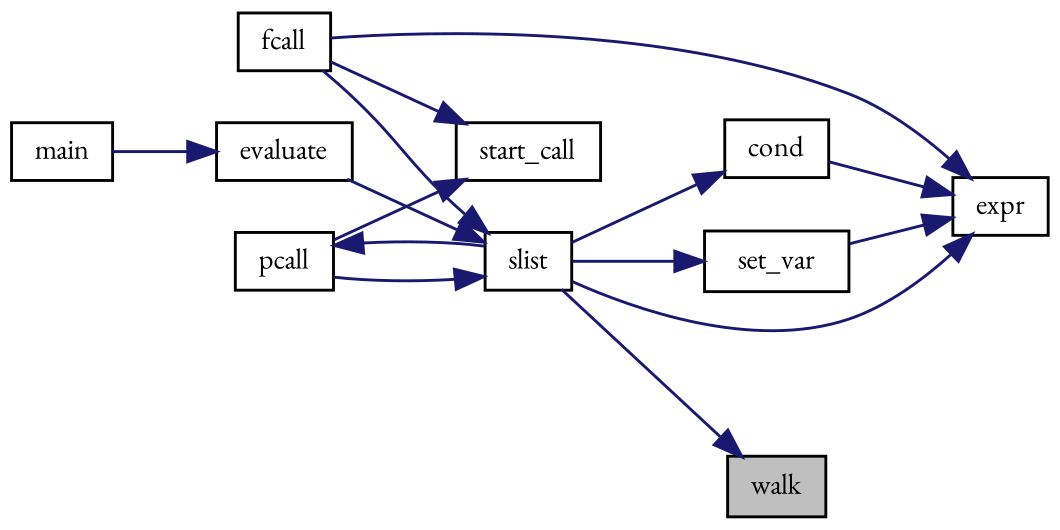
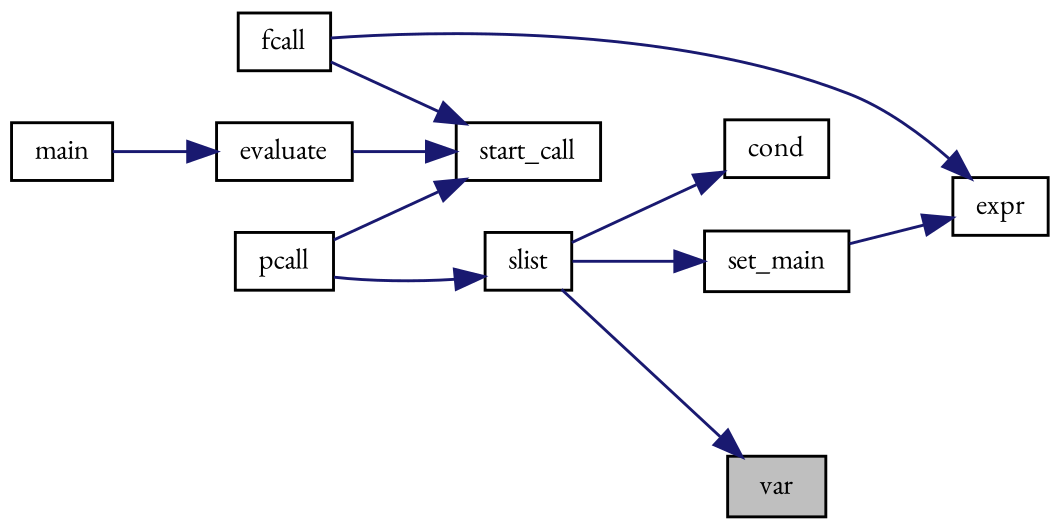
(395, 141) -> none
(877, 174) -> none
(385, 197) -> (389, 152)
(424, 242) -> none
(777, 261) -> (777, 261)
(768, 330) -> none
(777, 487) -> (777, 487)
